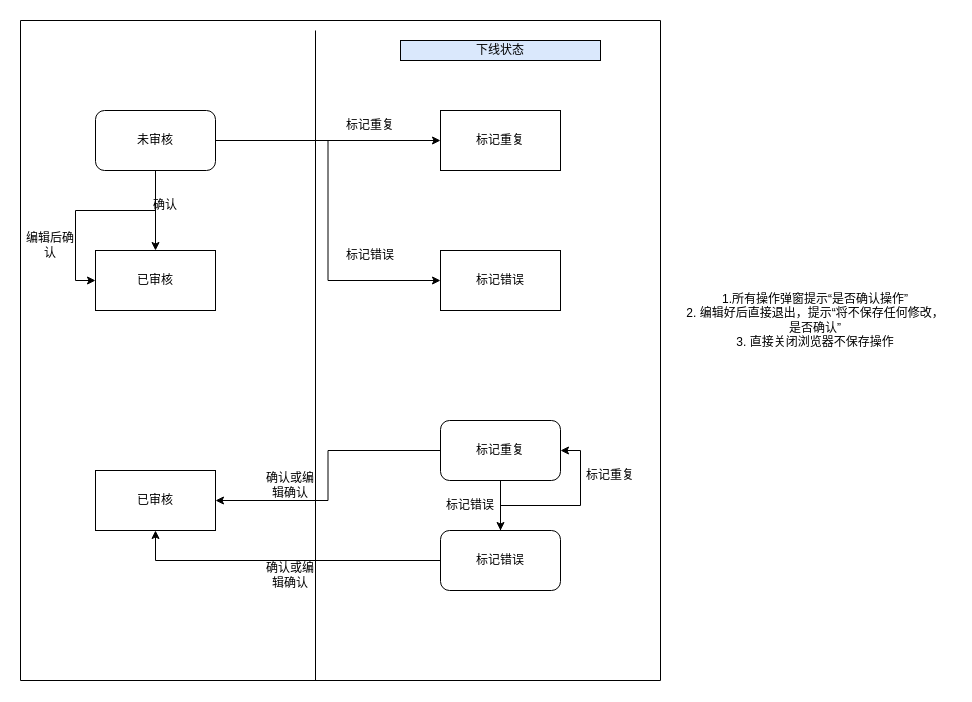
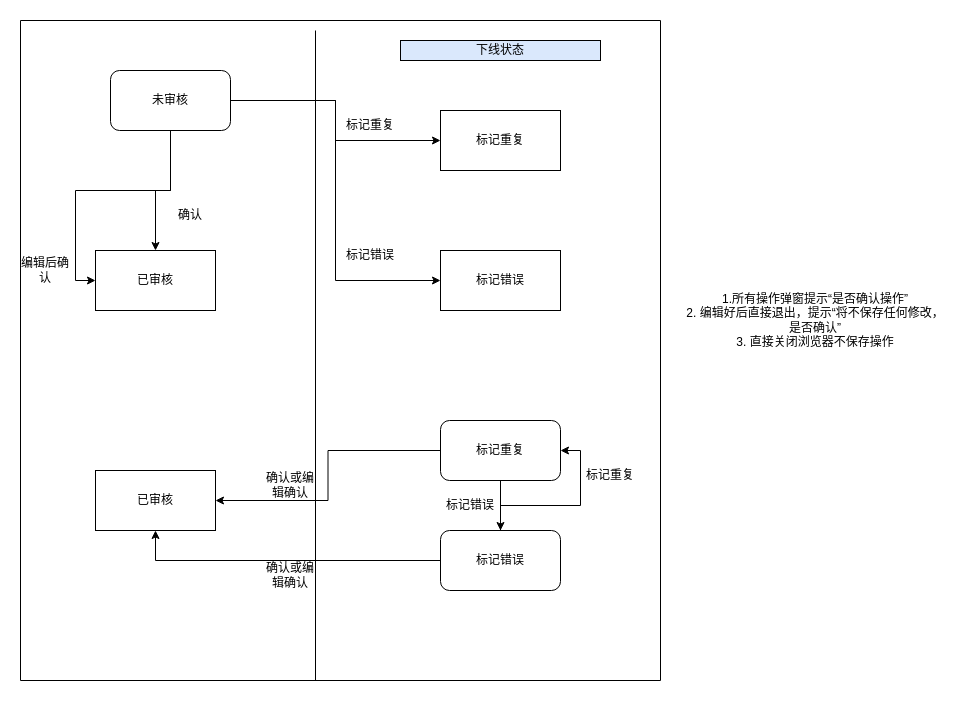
(156, 141) -> (171, 101)
(166, 206) -> (191, 216)
(51, 246) -> (46, 271)
